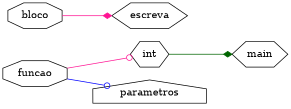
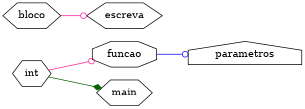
(35, 16) -> (32, 16)
(83, 16) -> (71, 16)
(97, 63) -> (69, 66)
